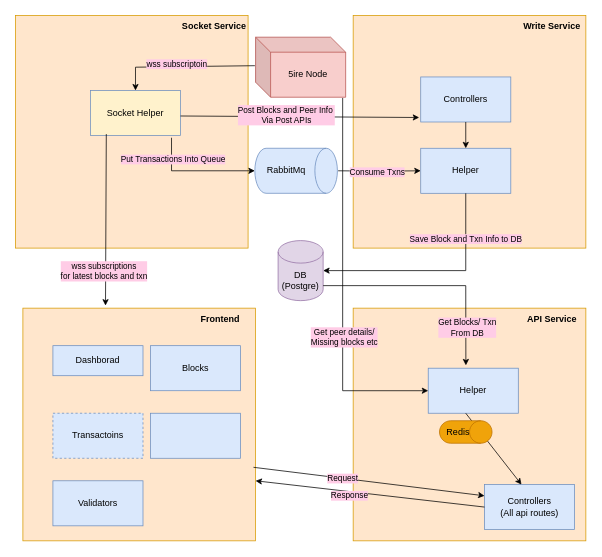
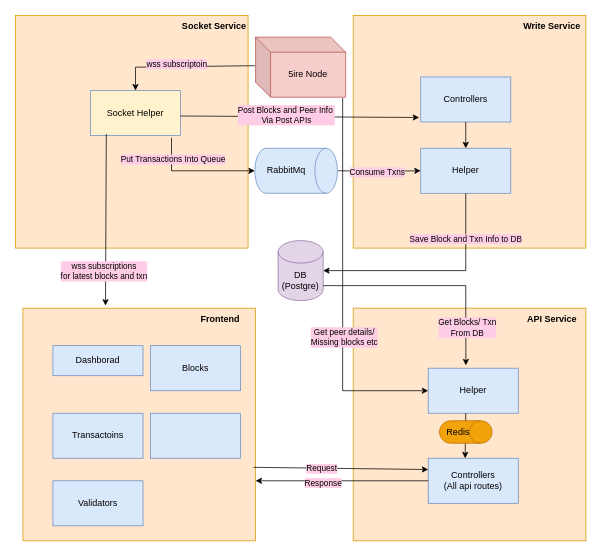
(98, 435) -> (98, 435)
(529, 507) -> (473, 480)
